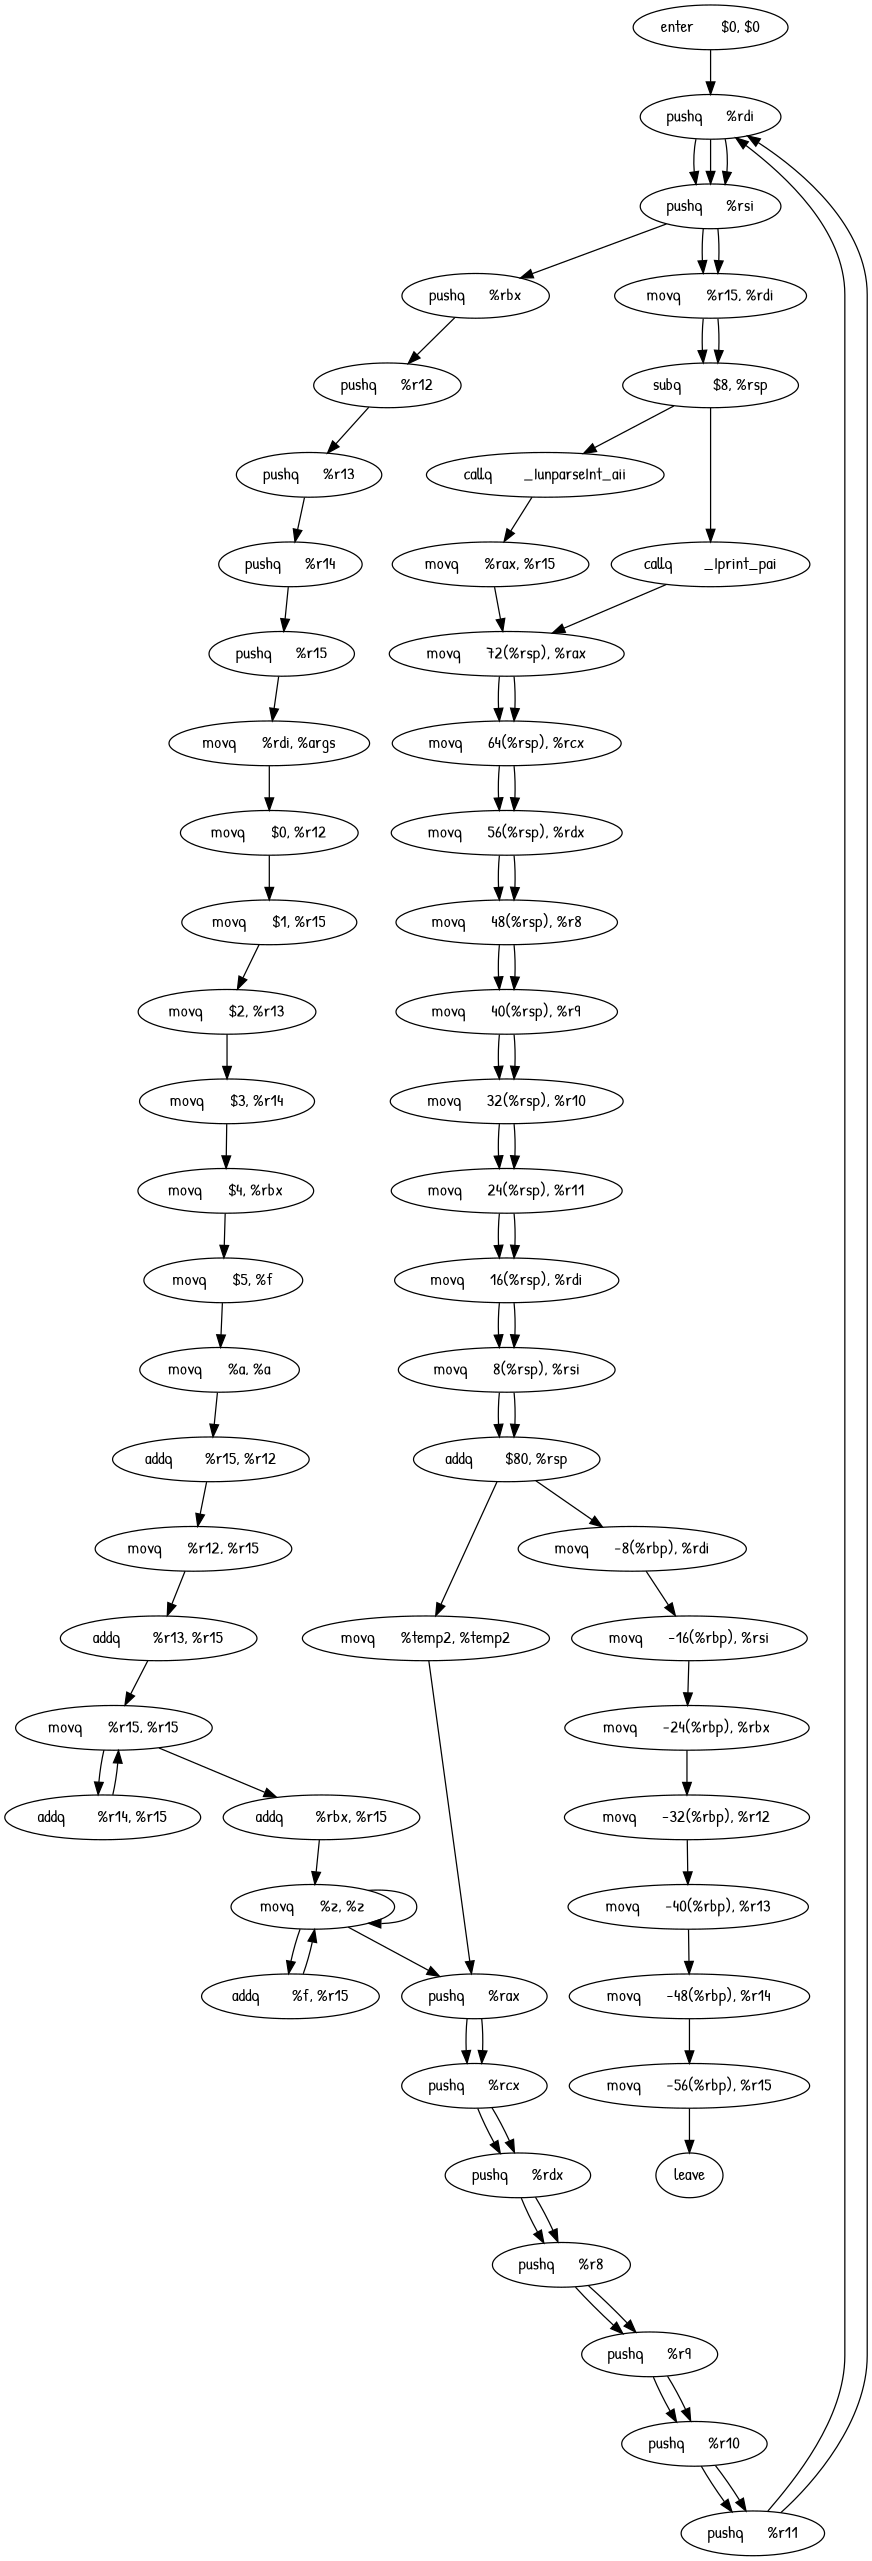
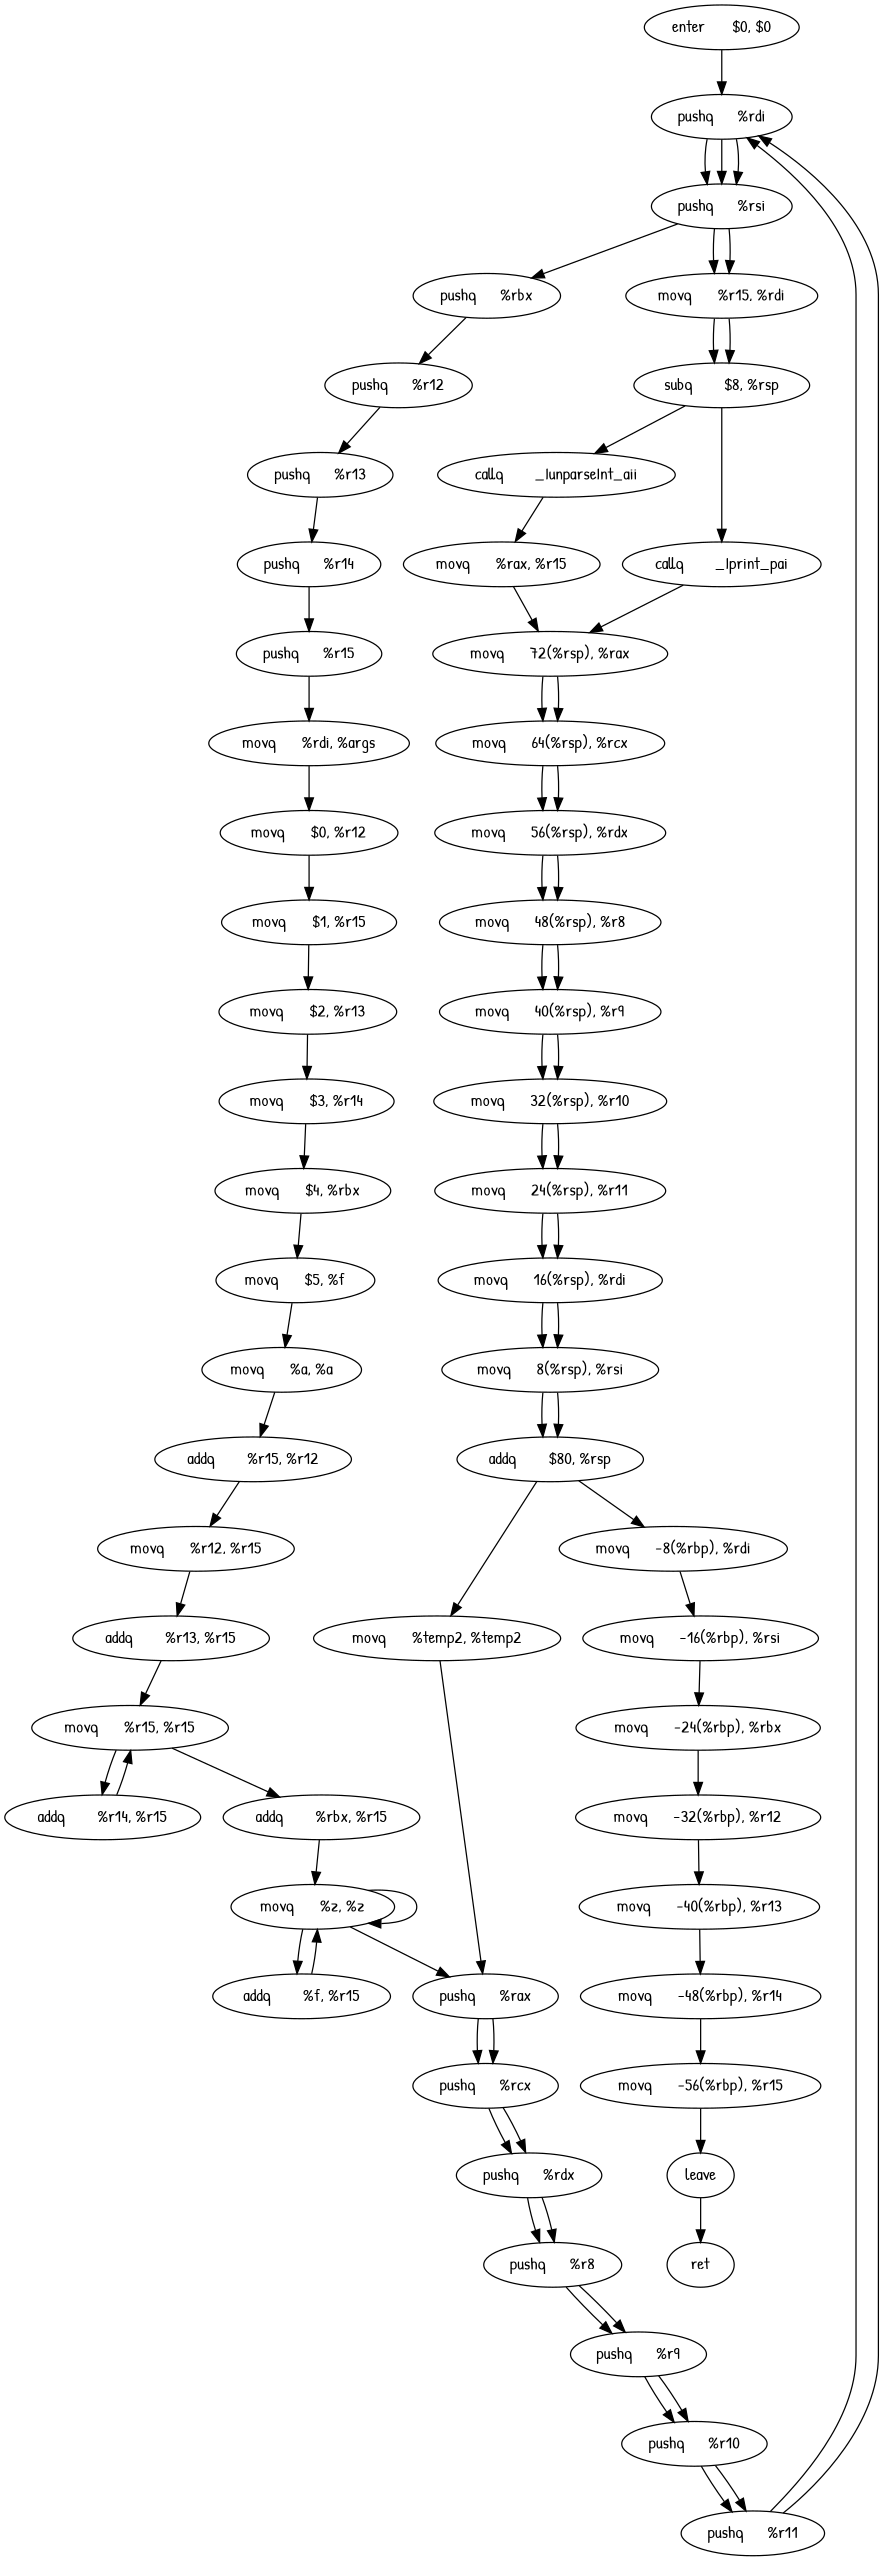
none -> (701, 2265)
